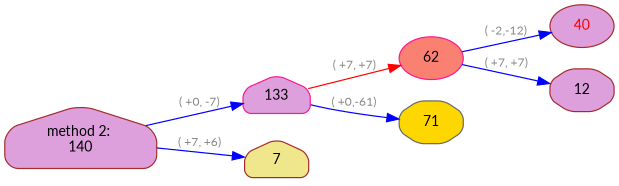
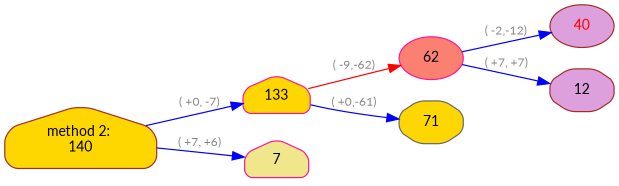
(355, 66) -> (355, 66)
(277, 96) -> (277, 96)
(81, 140) -> (81, 140)
(277, 160) -> (277, 160)
